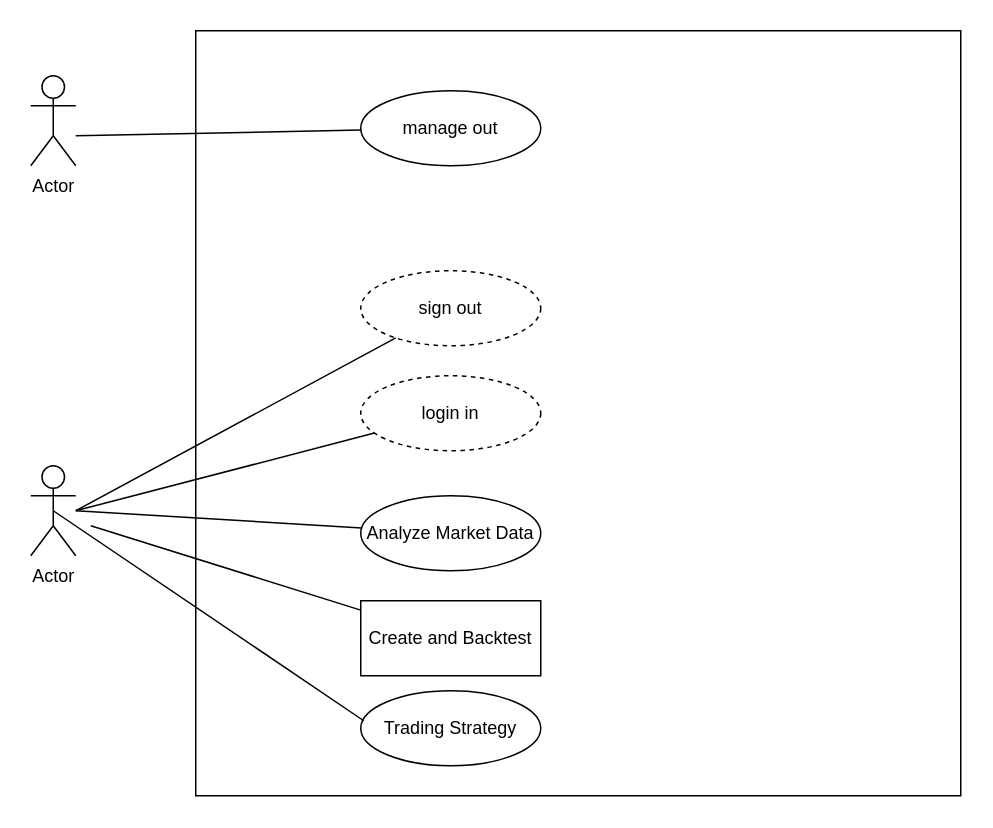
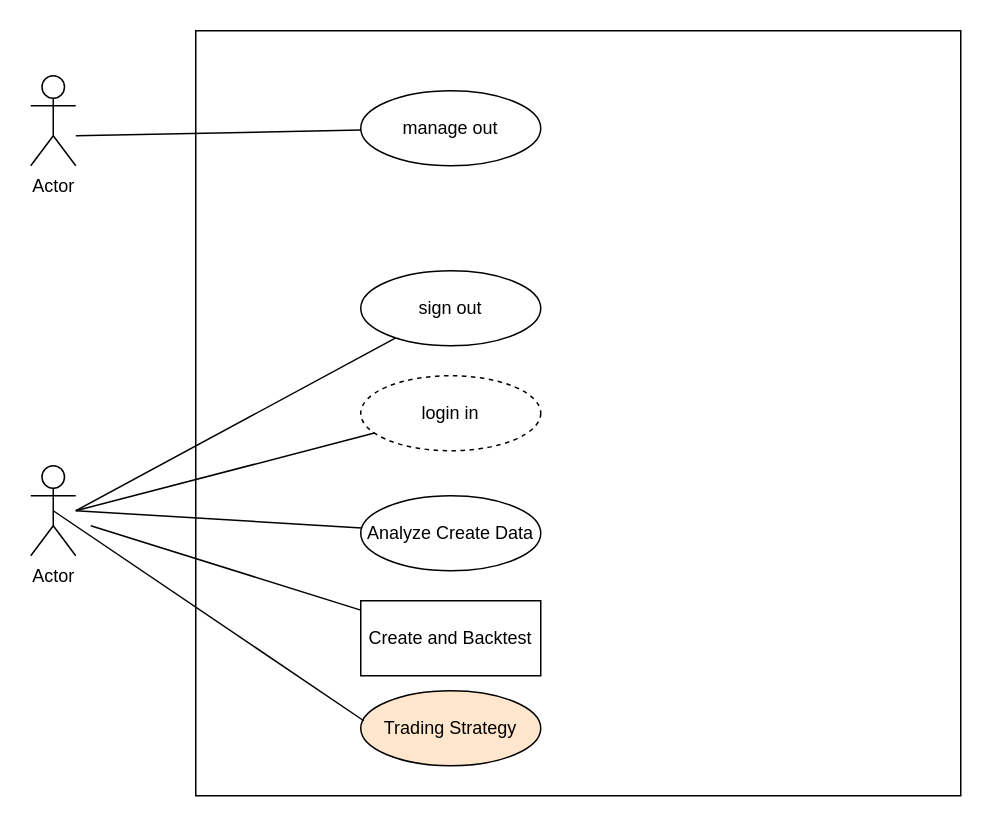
(451, 308) -> (451, 308)
(451, 533) -> (451, 533)
(451, 728) -> (451, 728)
